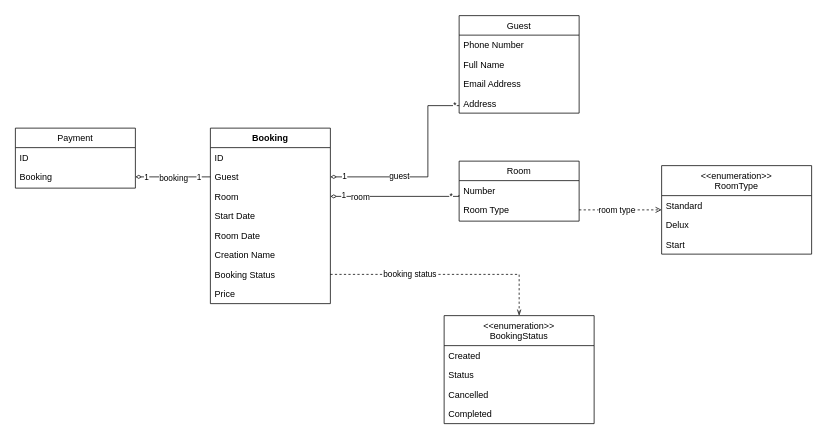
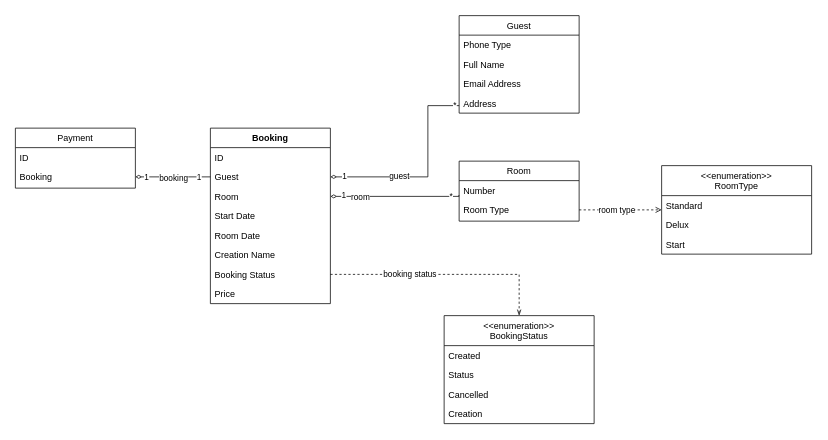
(492, 45) -> (487, 45)
(470, 414) -> (467, 414)
